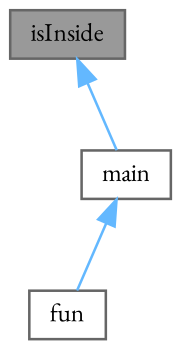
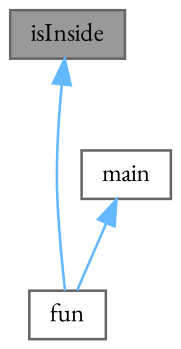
(102, 117) -> (57, 188)
